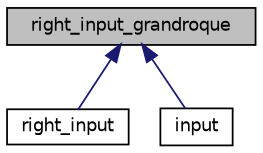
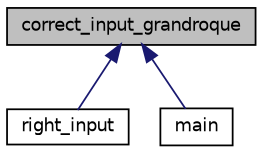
(131, 26) -> (131, 26)
(197, 127) -> (197, 127)
